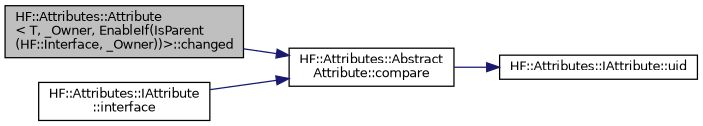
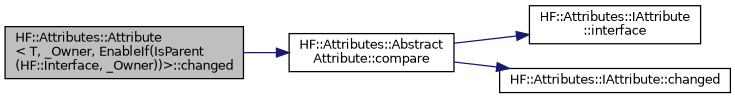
(599, 67) -> (615, 81)
(243, 85) -> (485, 40)
